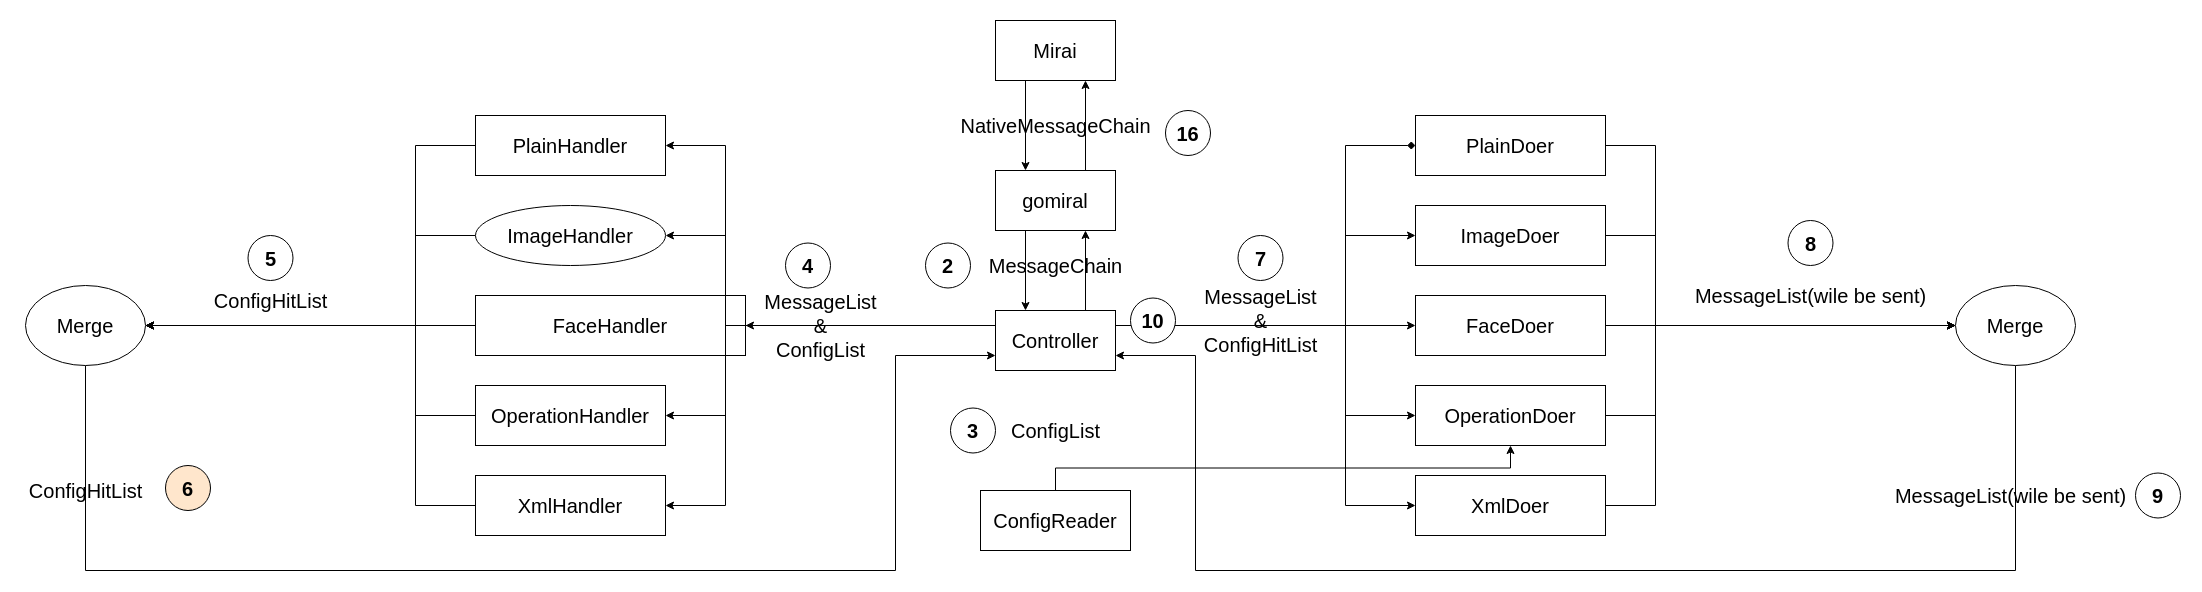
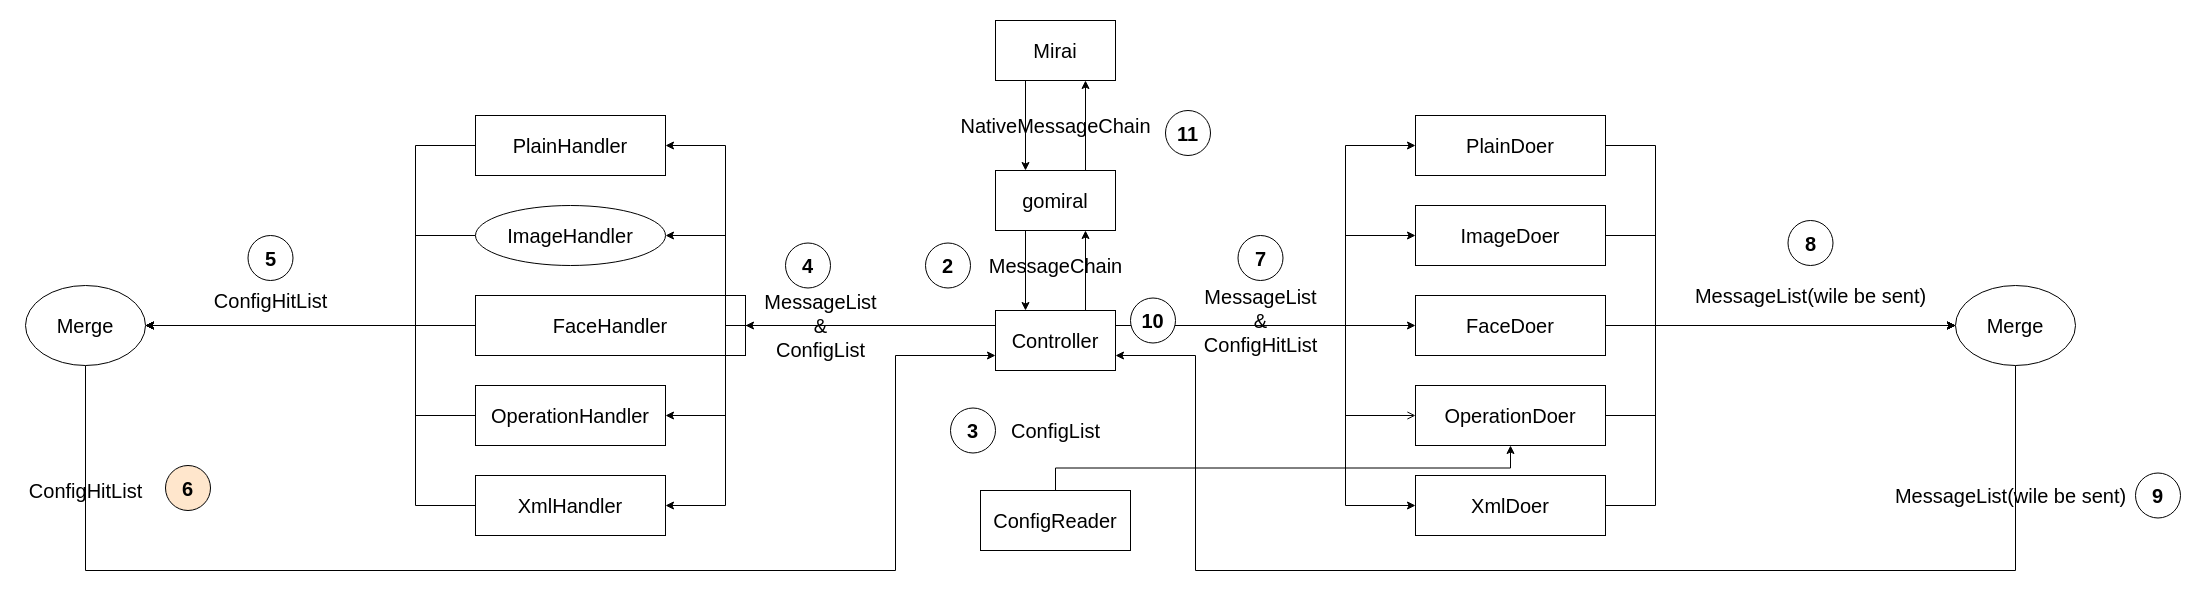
(1188, 134) -> (1188, 134)
(1406, 146) -> (1407, 146)
(1407, 416) -> (1408, 416)
